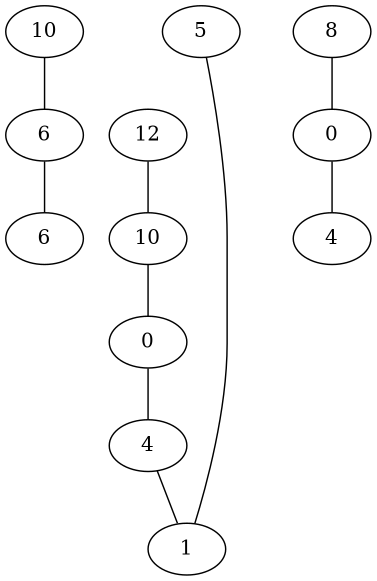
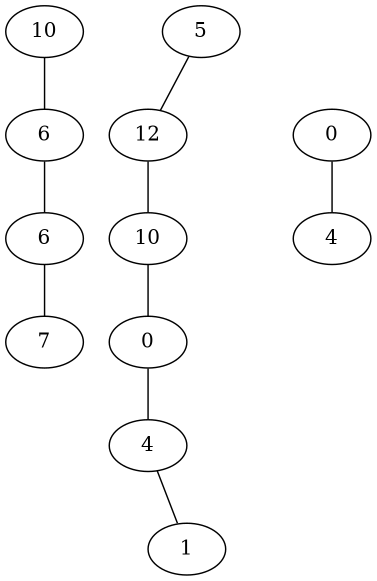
(332, 32) -> none
(227, 291) -> (175, 83)
none -> (45, 342)
